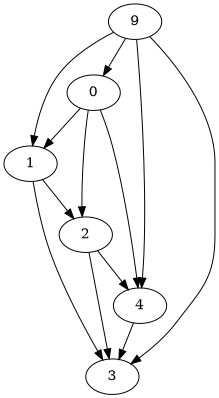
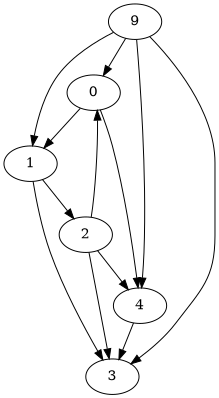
(83, 158) -> (96, 169)
